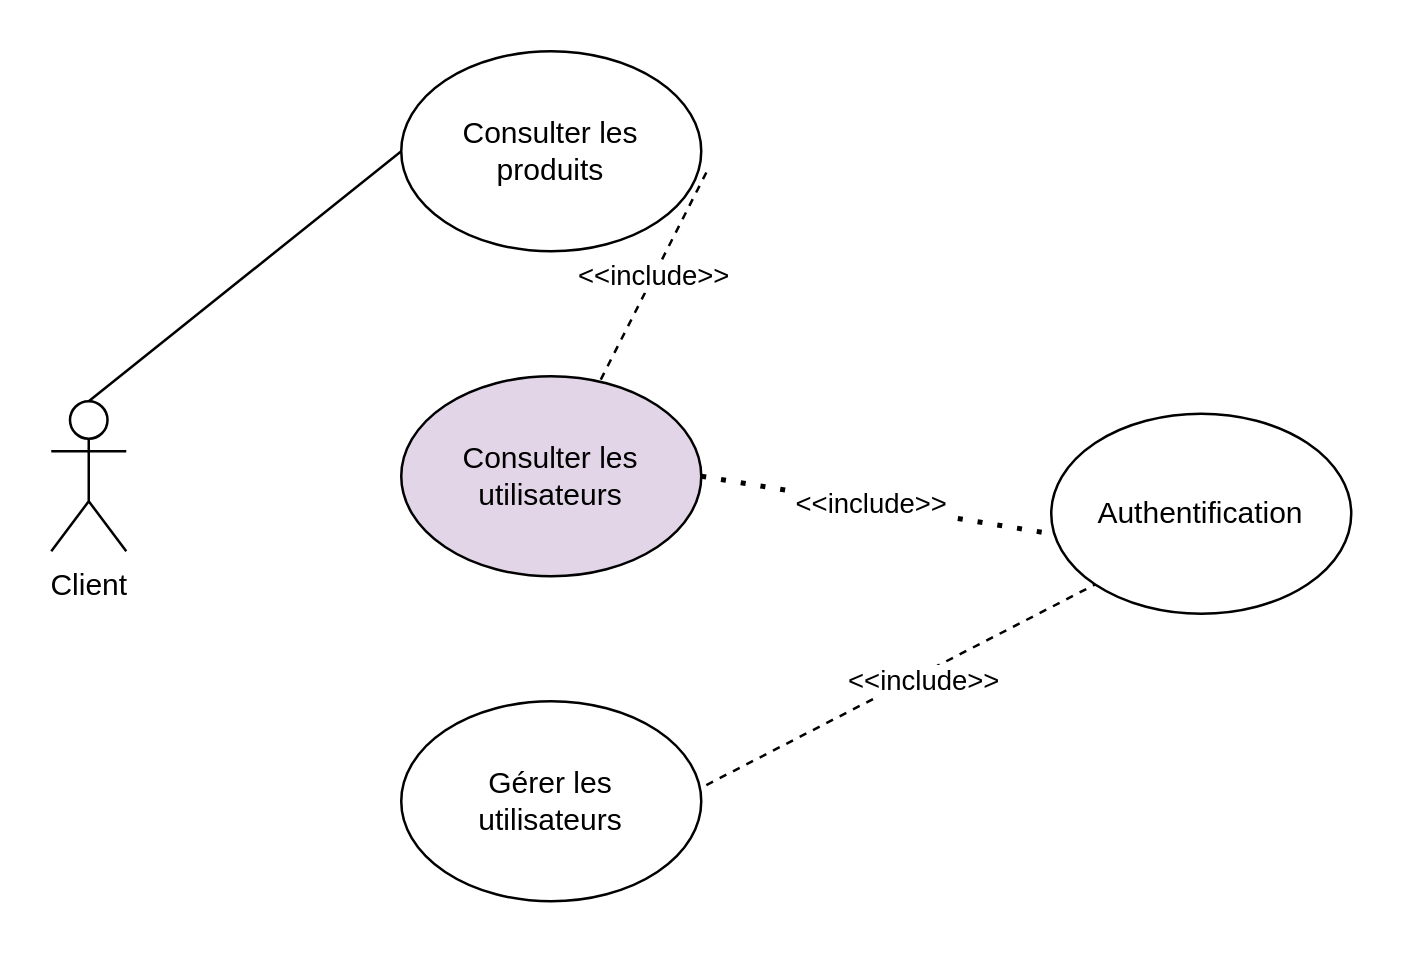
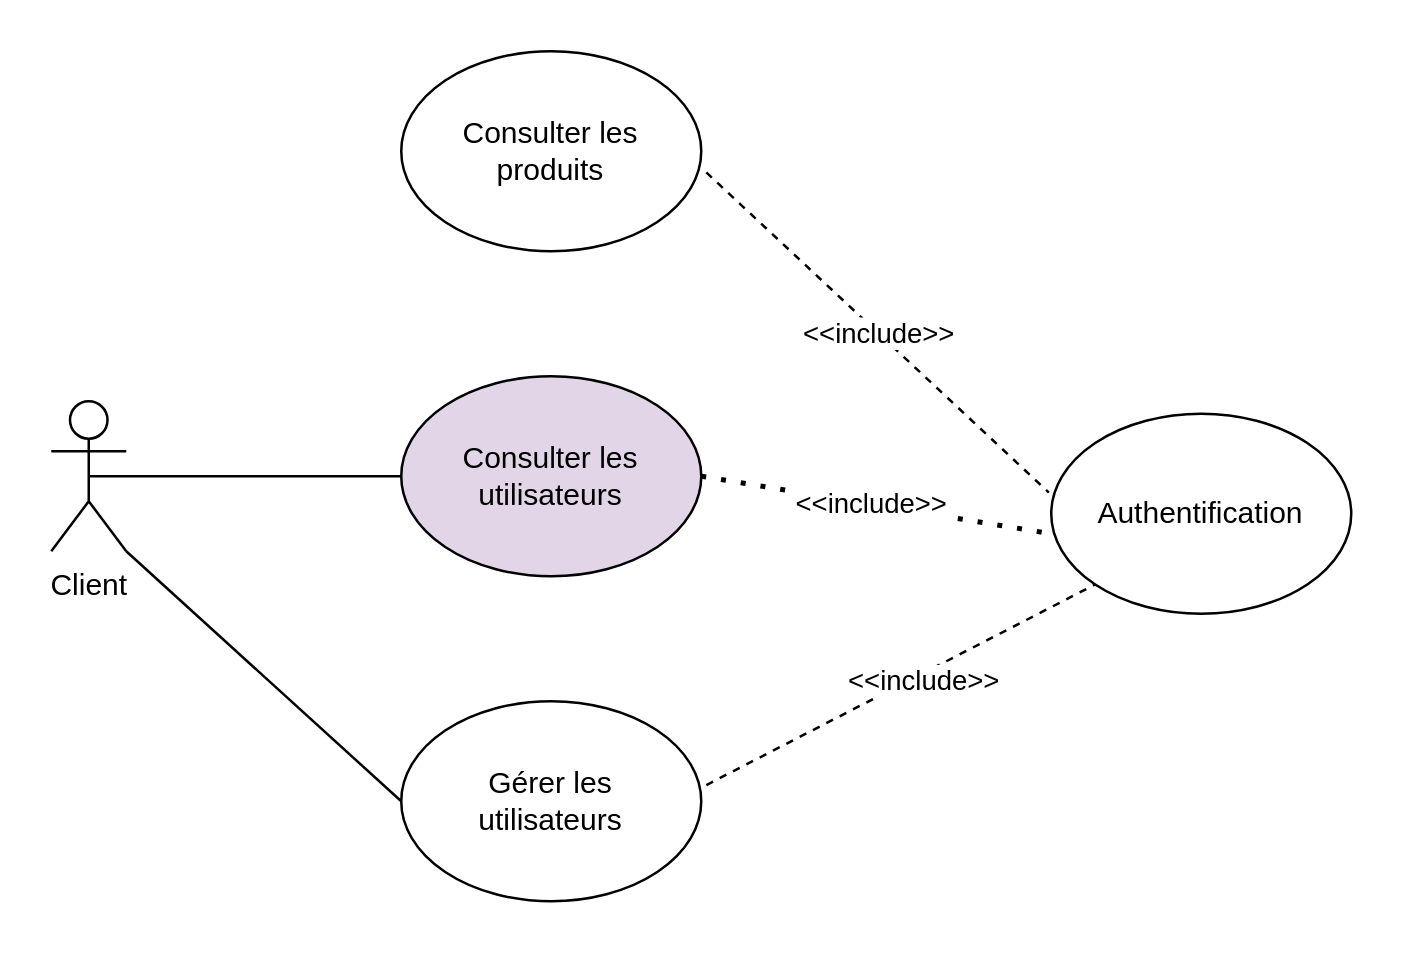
(245, 276) -> none
(629, 324) -> (959, 408)
none -> (257, 476)
none -> (264, 677)
